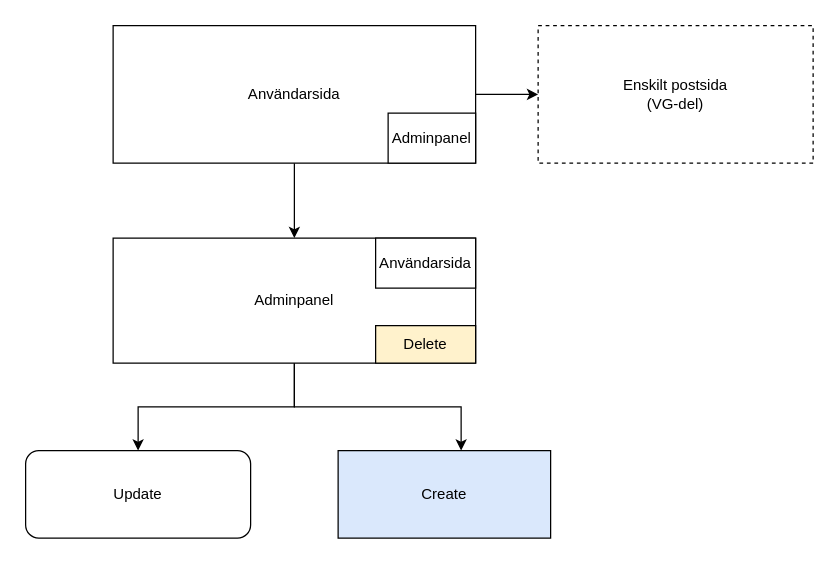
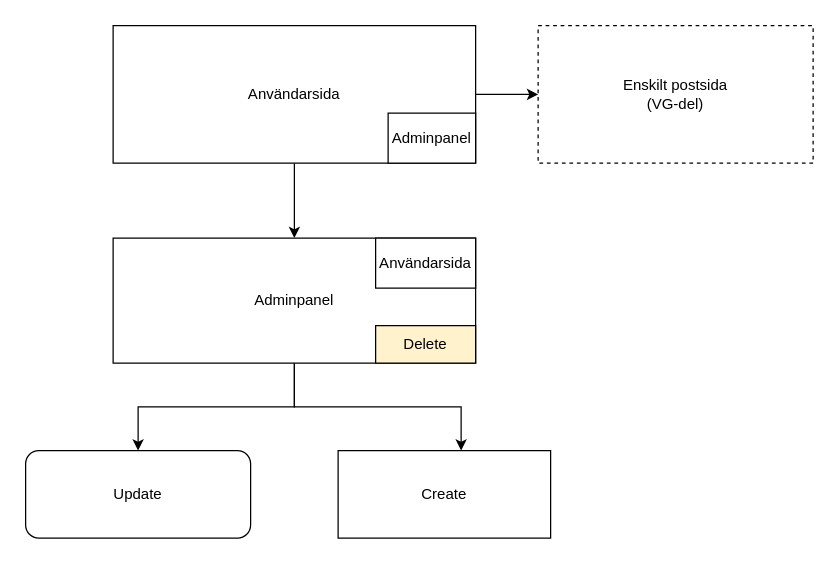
(444, 494) -> (444, 494)
